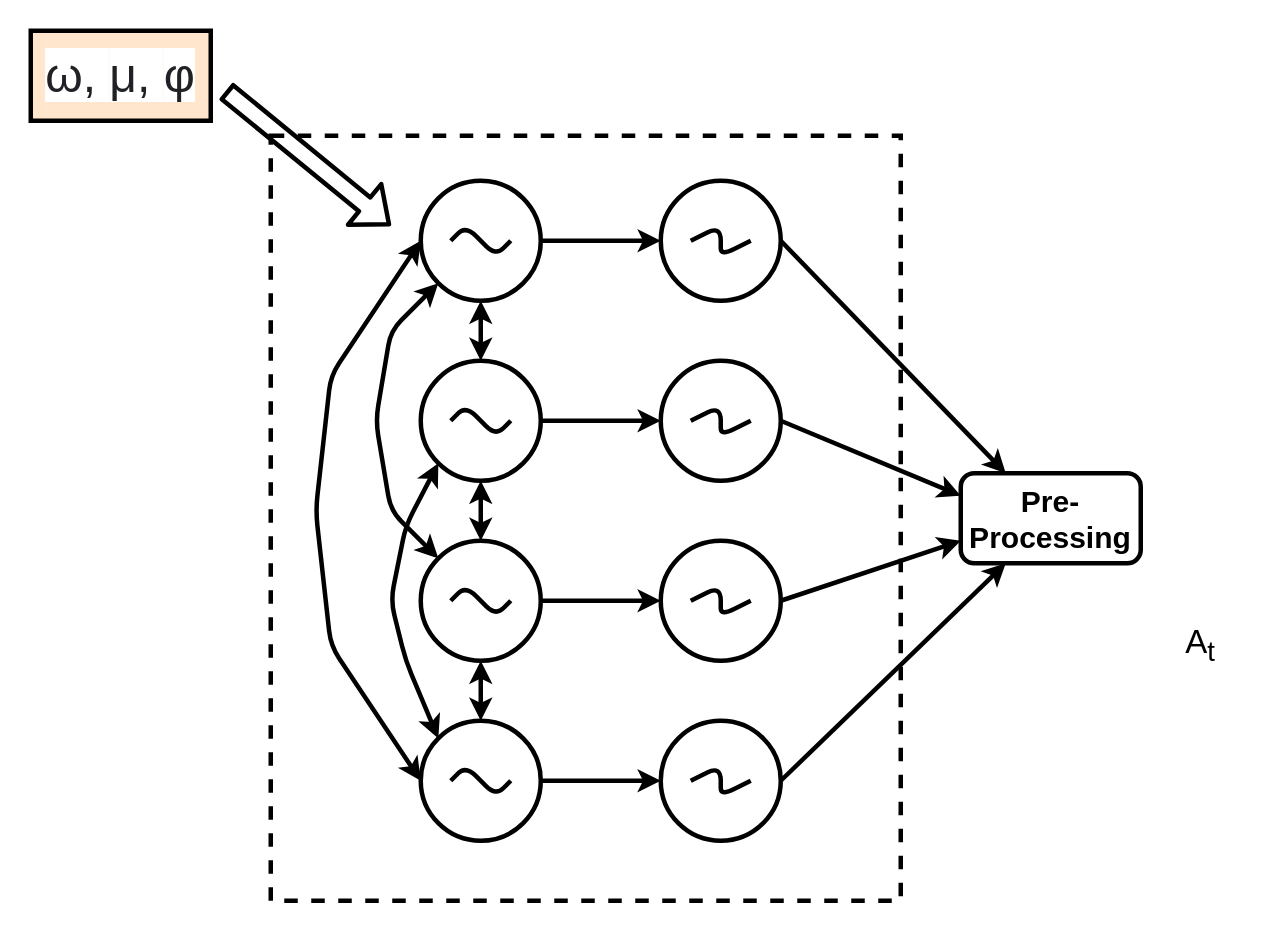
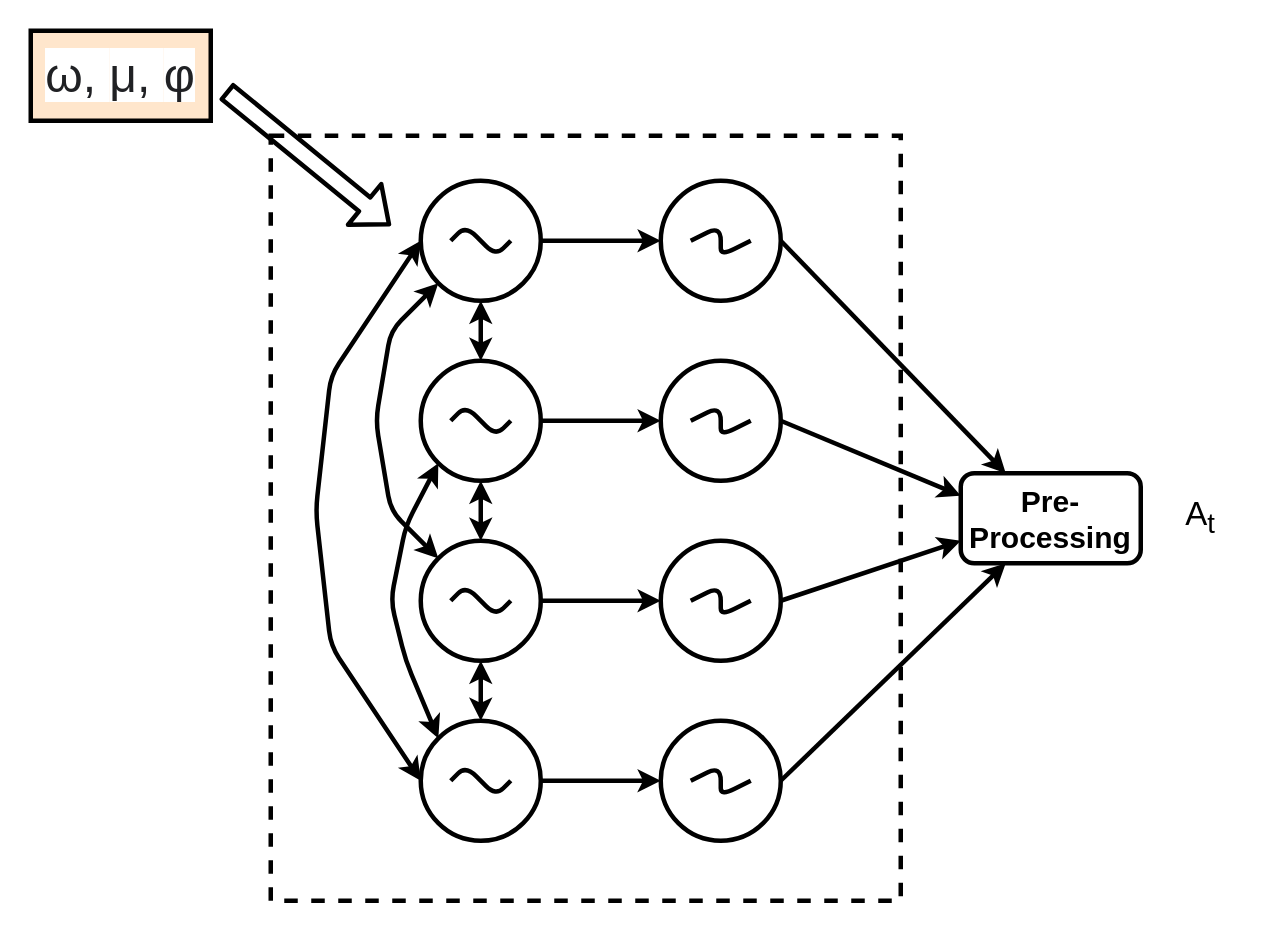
(1201, 646) -> (1201, 518)
